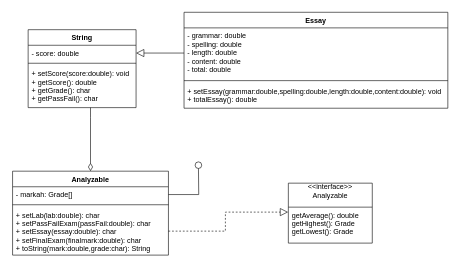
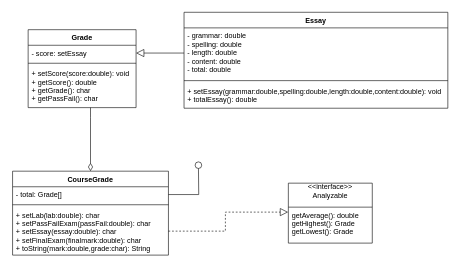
(82, 38) -> (82, 38)
(58, 53) -> (63, 53)
(90, 179) -> (90, 179)
(47, 195) -> (44, 195)
